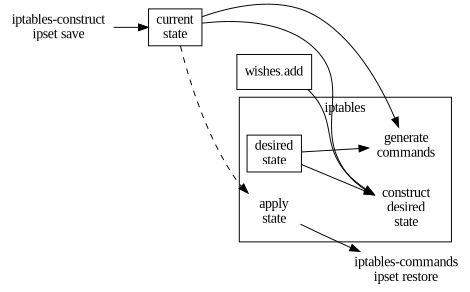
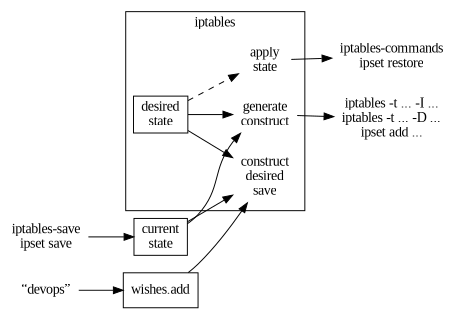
(59, 27) -> (46, 237)
none -> (392, 118)
(204, 119) -> (209, 89)
(406, 146) -> (265, 115)
(406, 208) -> (265, 177)
none -> (46, 290)
